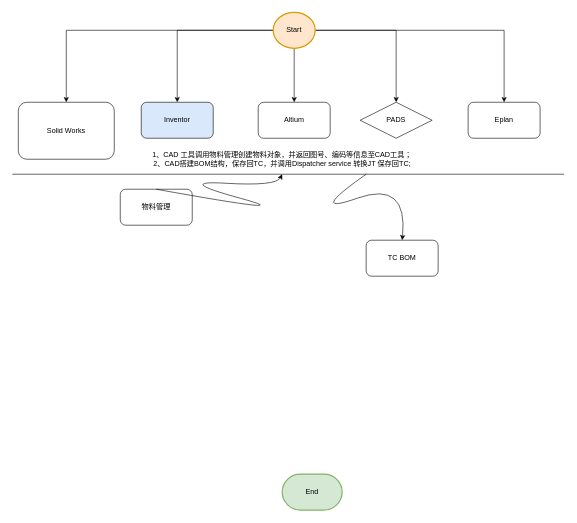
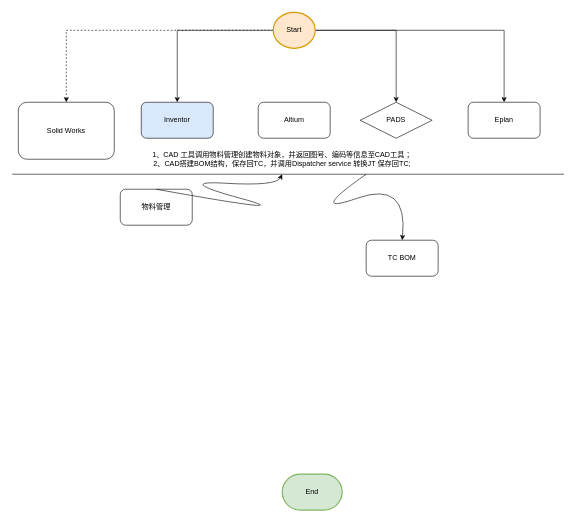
(87, 30) -> (87, 30)
(294, 96) -> none
